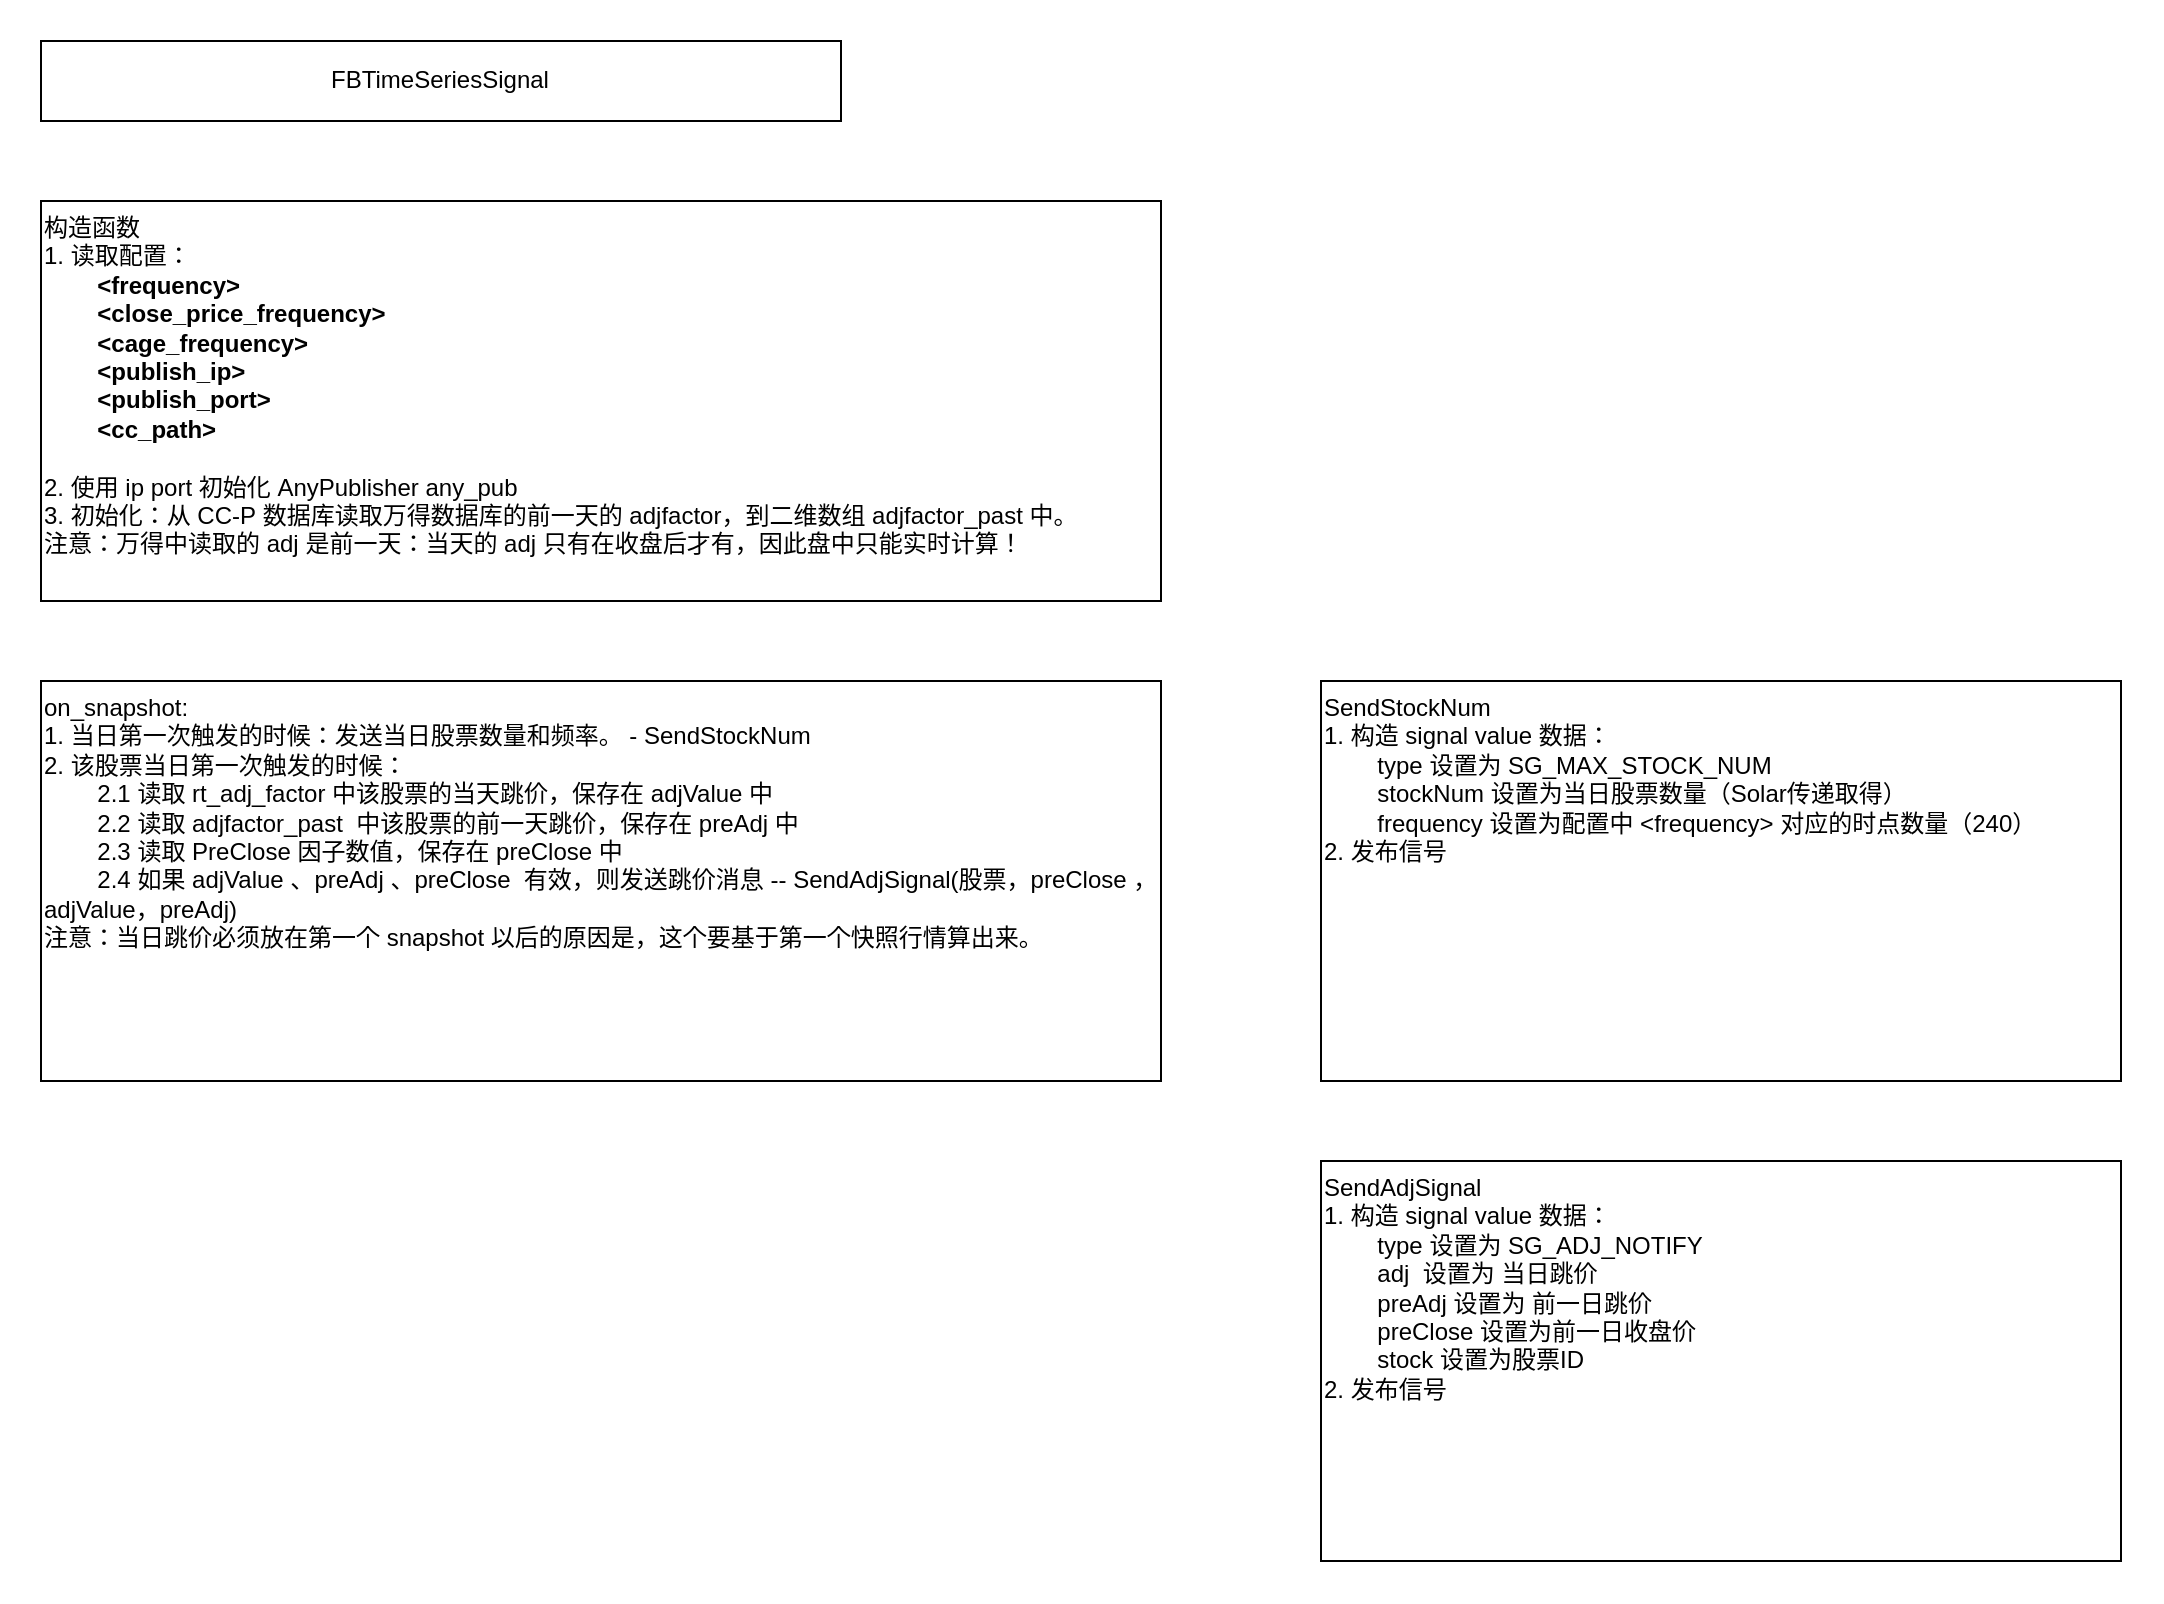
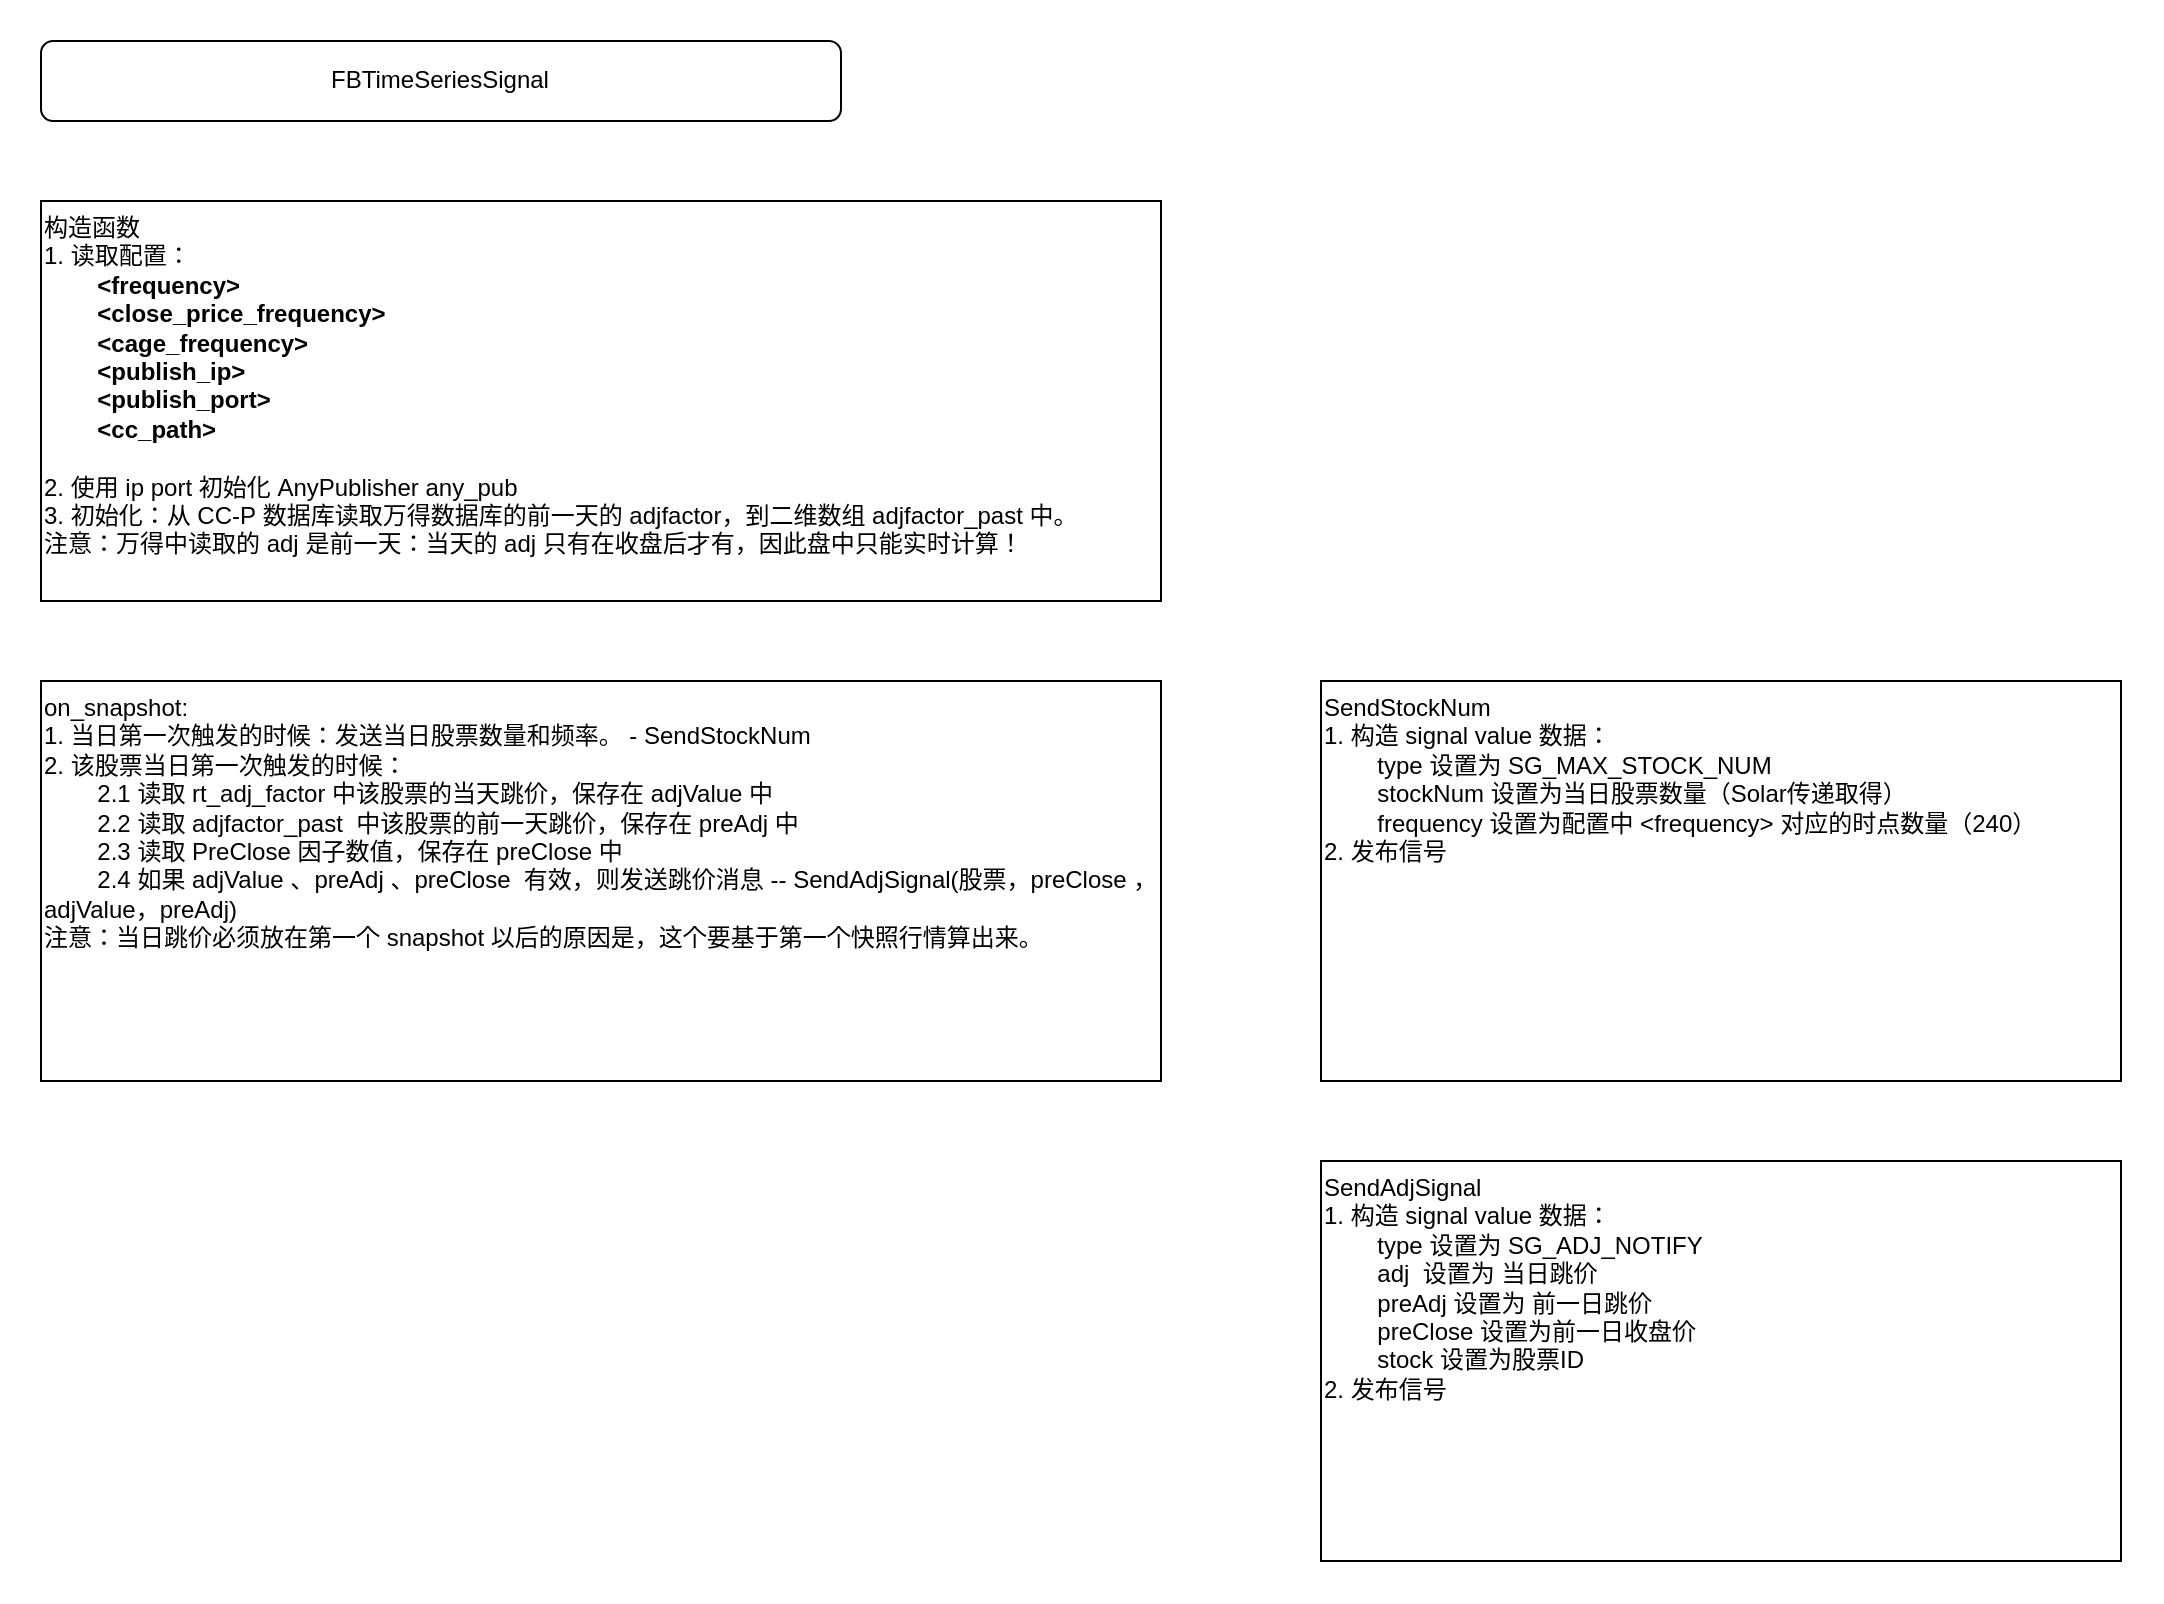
(441, 81) -> (441, 81)
